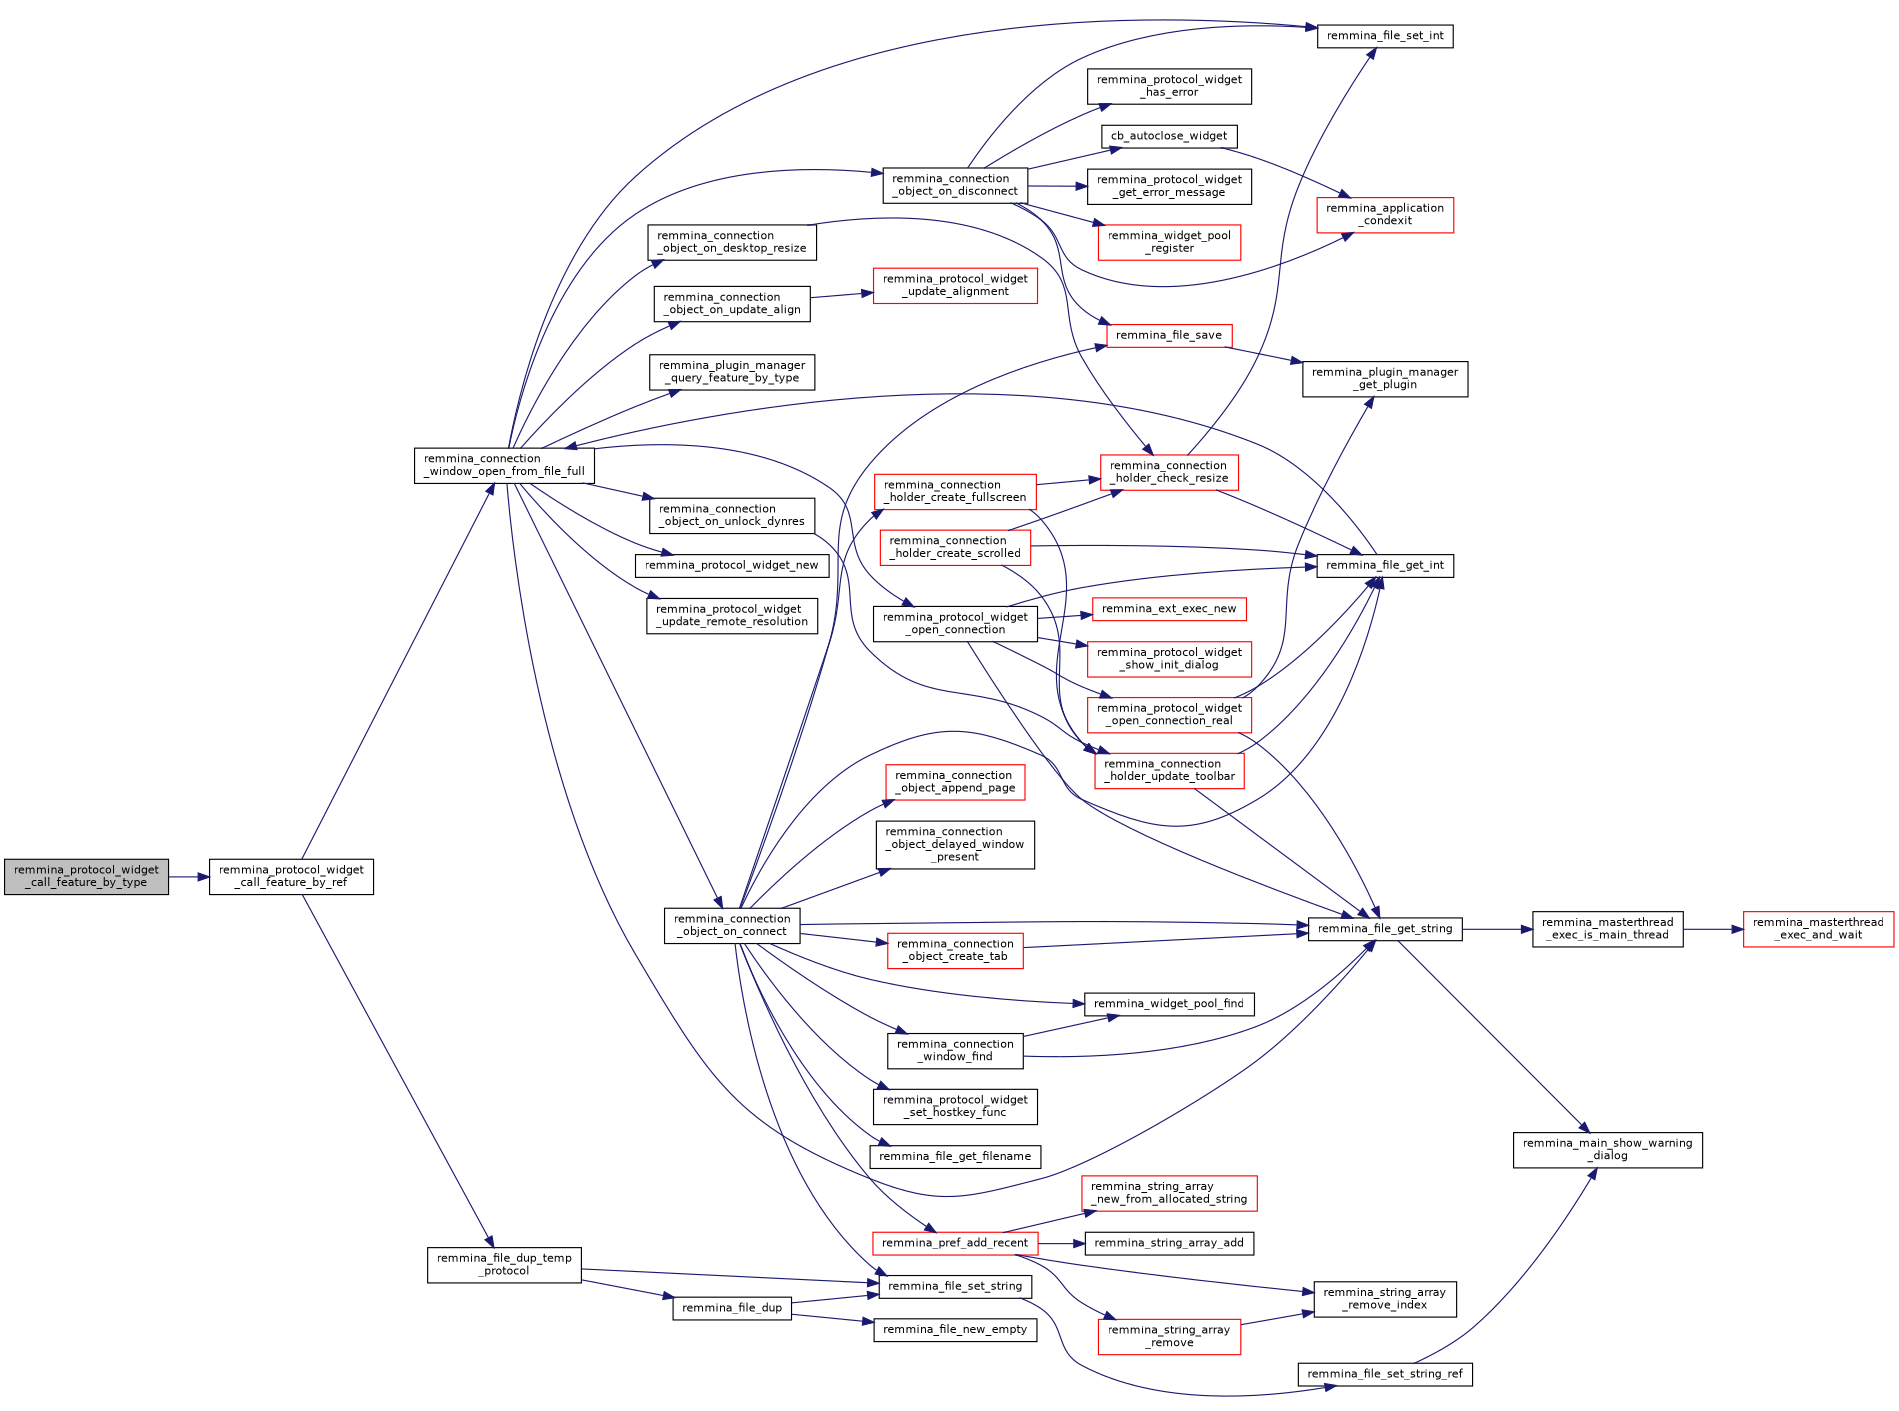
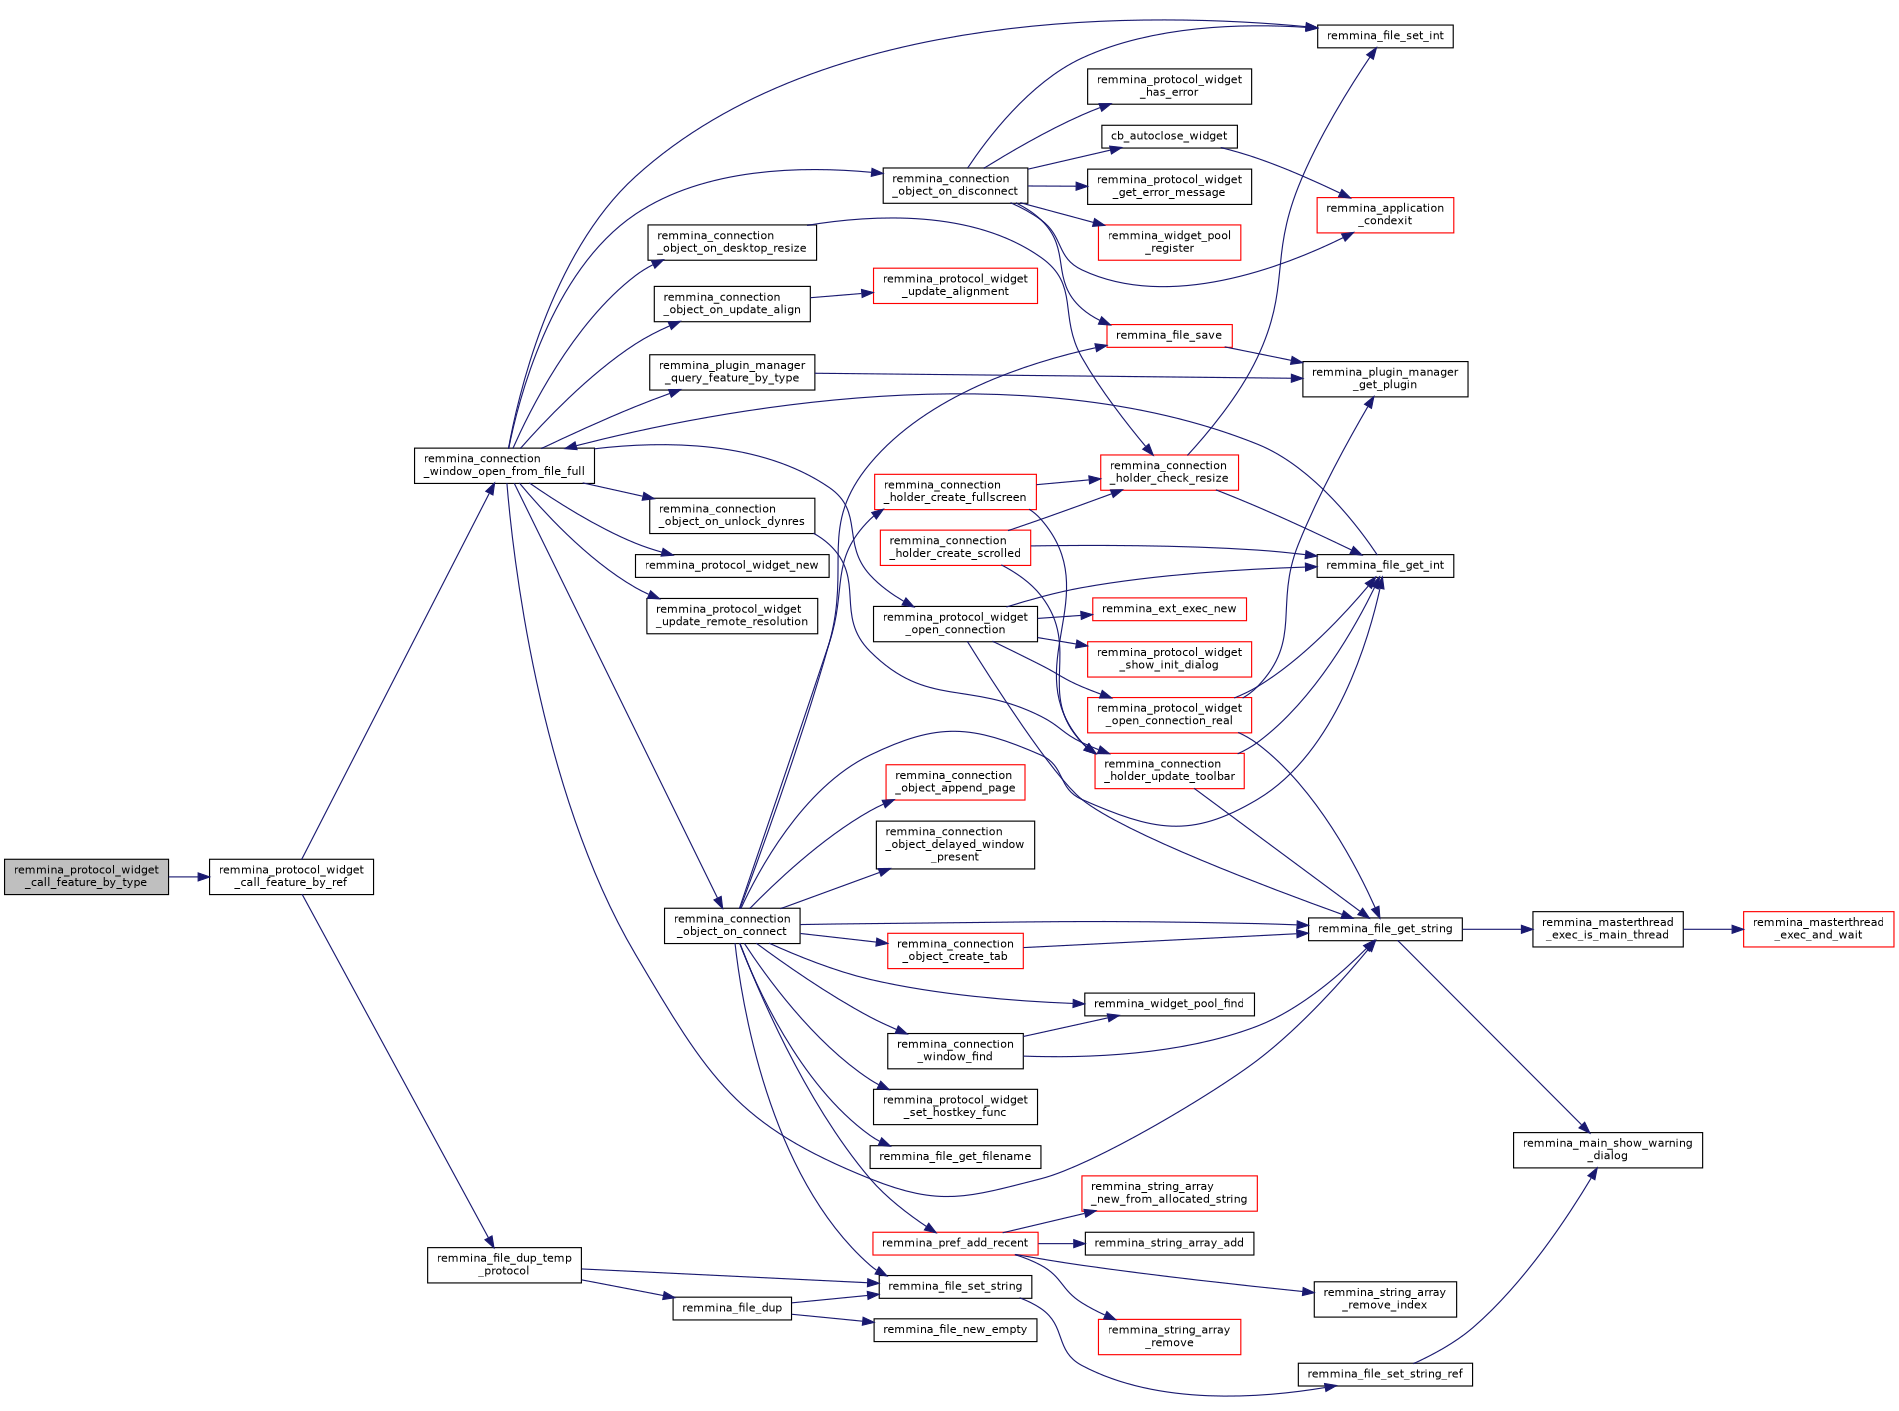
none -> (1053, 376)
(1272, 1319) -> none
